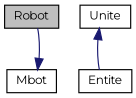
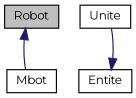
(39, 43) -> (24, 55)
(98, 55) -> (113, 43)
